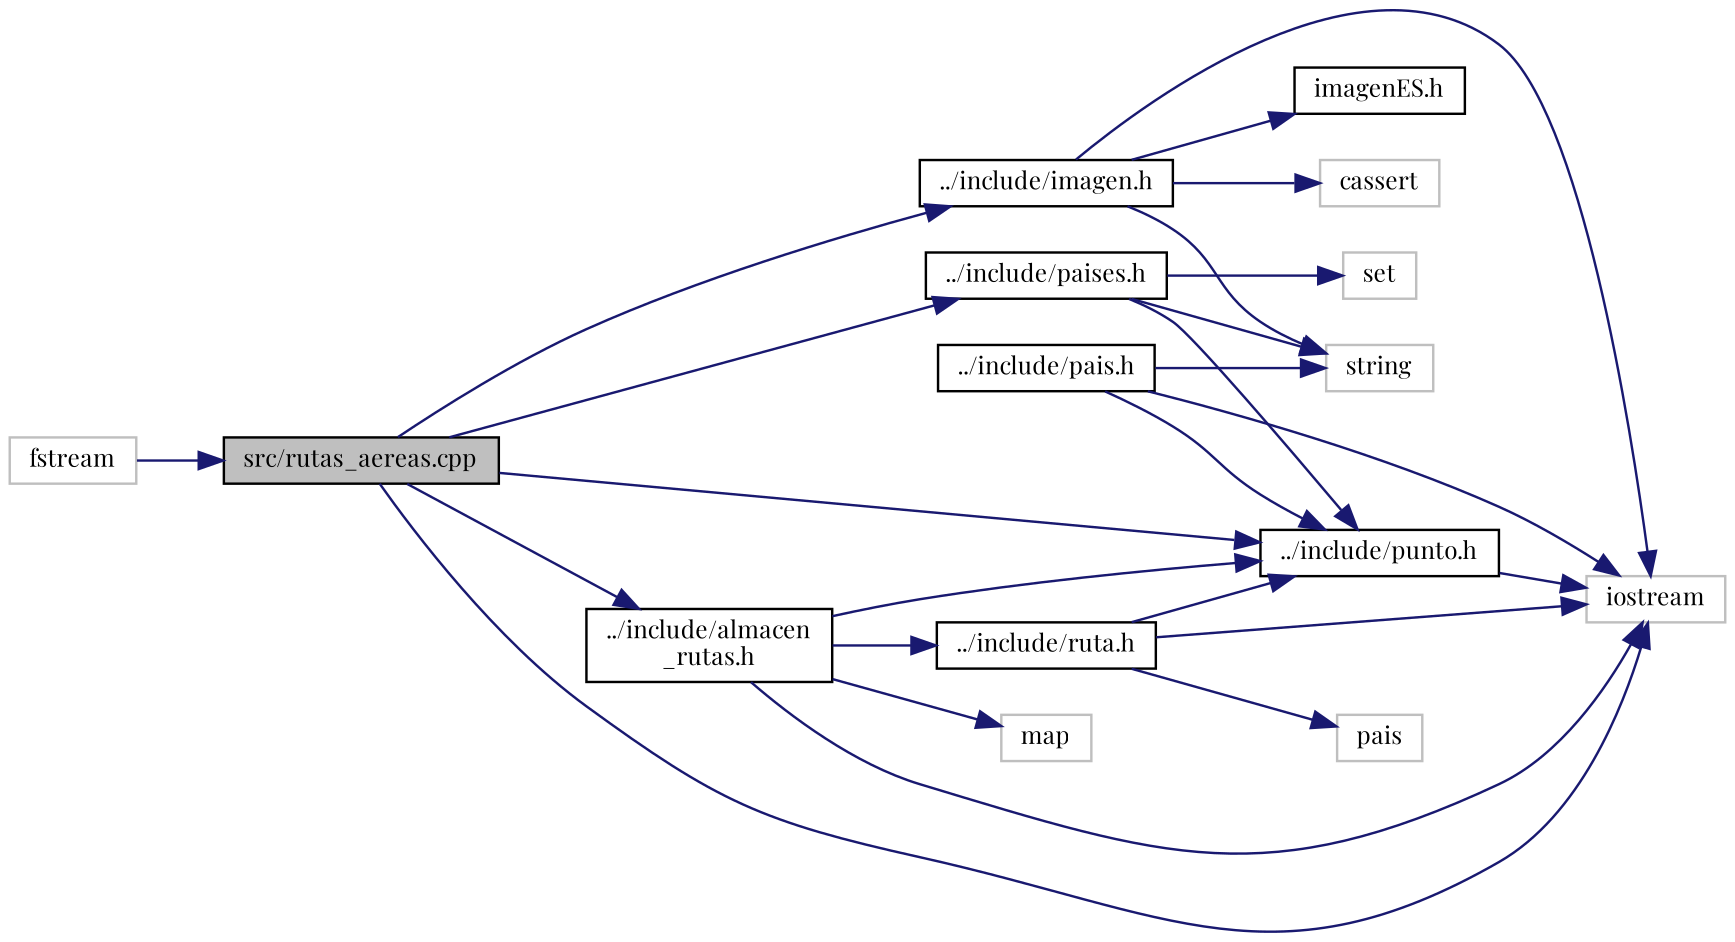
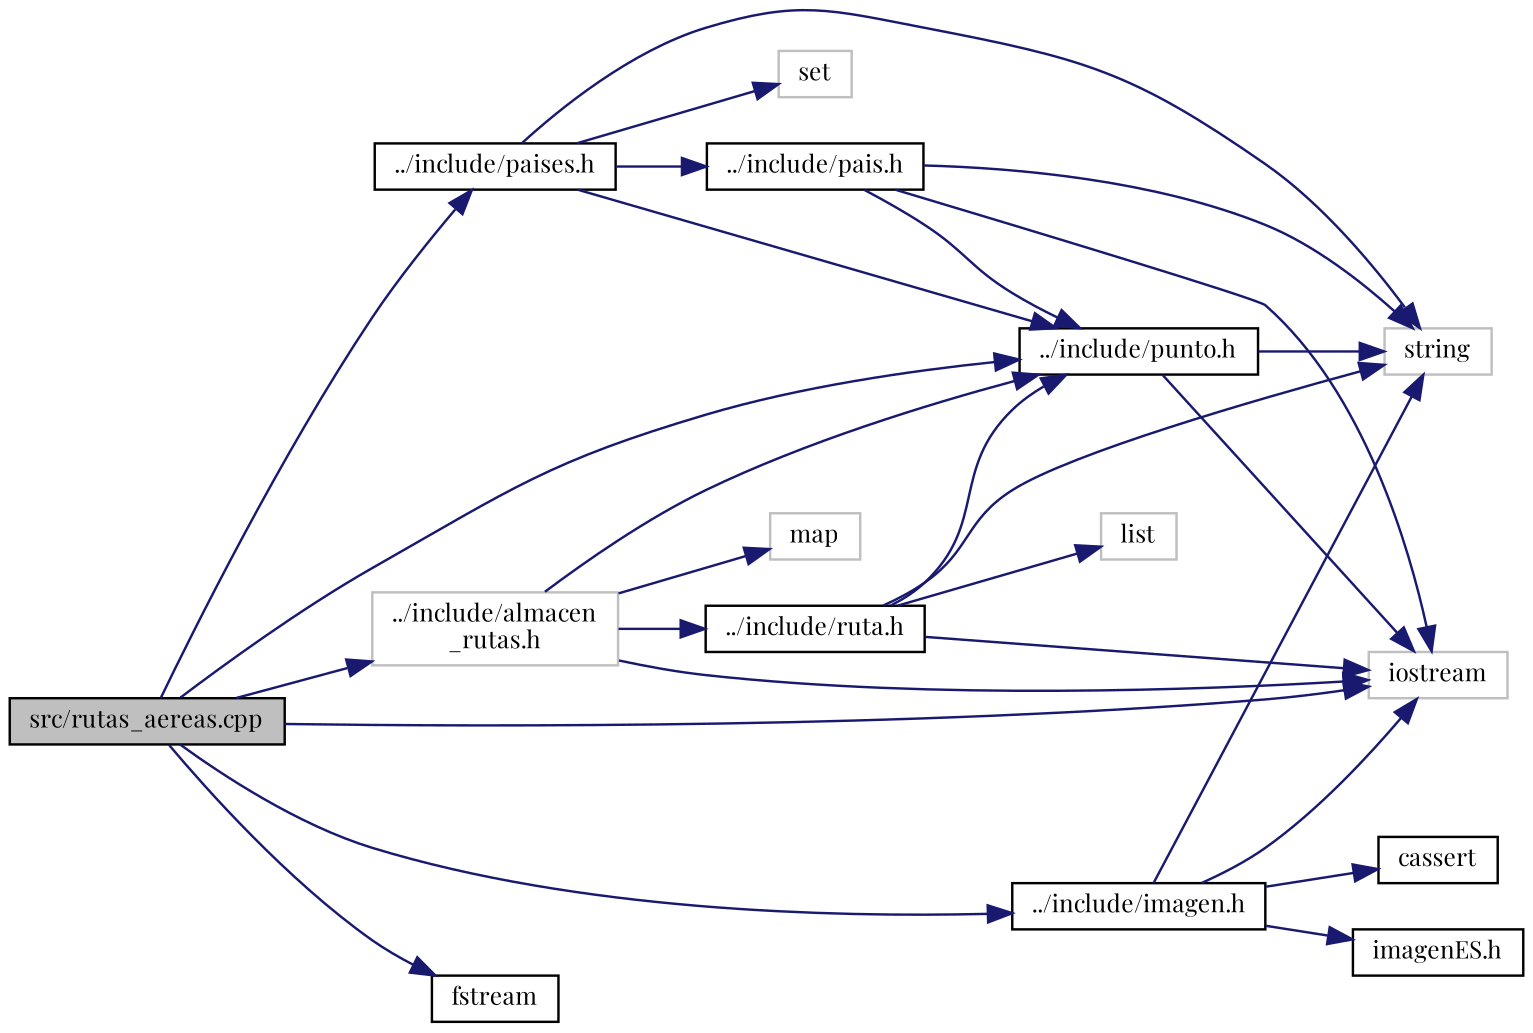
none -> (649, 167)
(1380, 183) -> (1438, 860)
none -> (1327, 351)
none -> (1100, 451)
(73, 461) -> (495, 999)
(168, 461) -> (282, 865)
(709, 645) -> (495, 629)
(1380, 738) -> (1139, 536)
